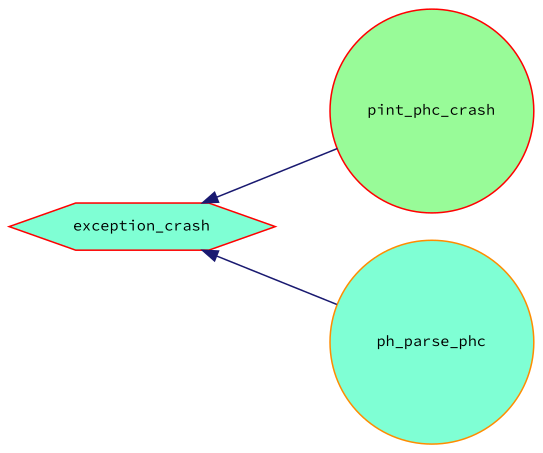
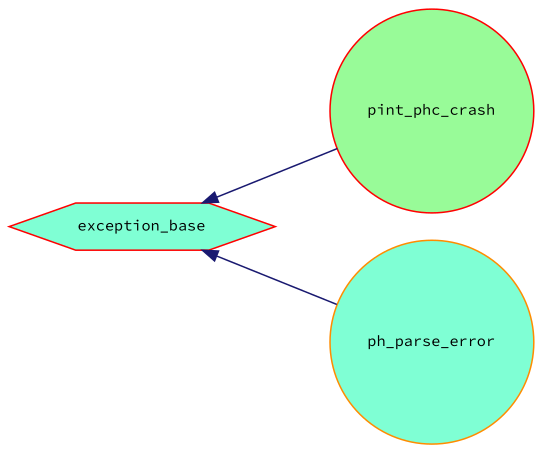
(142, 227) -> (142, 227)
(432, 342) -> (432, 342)
